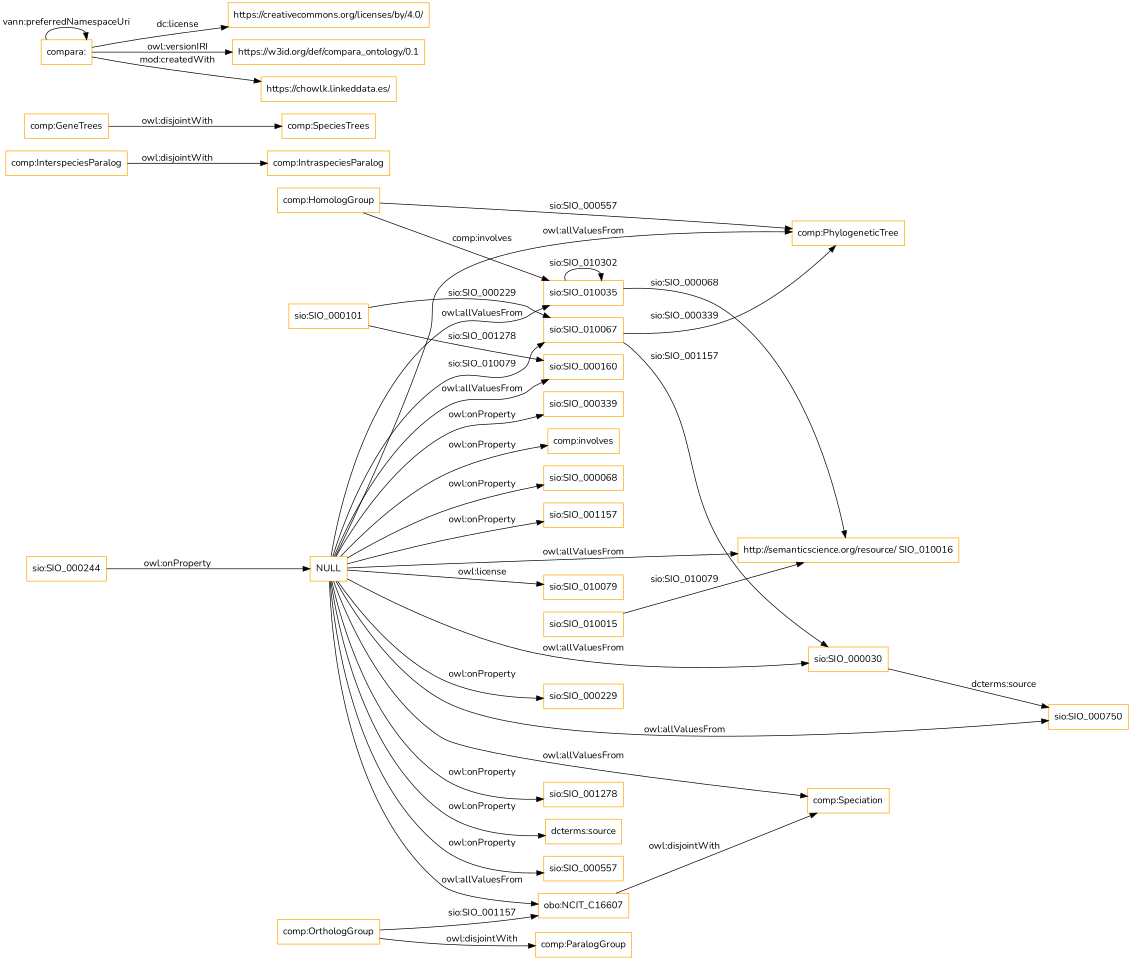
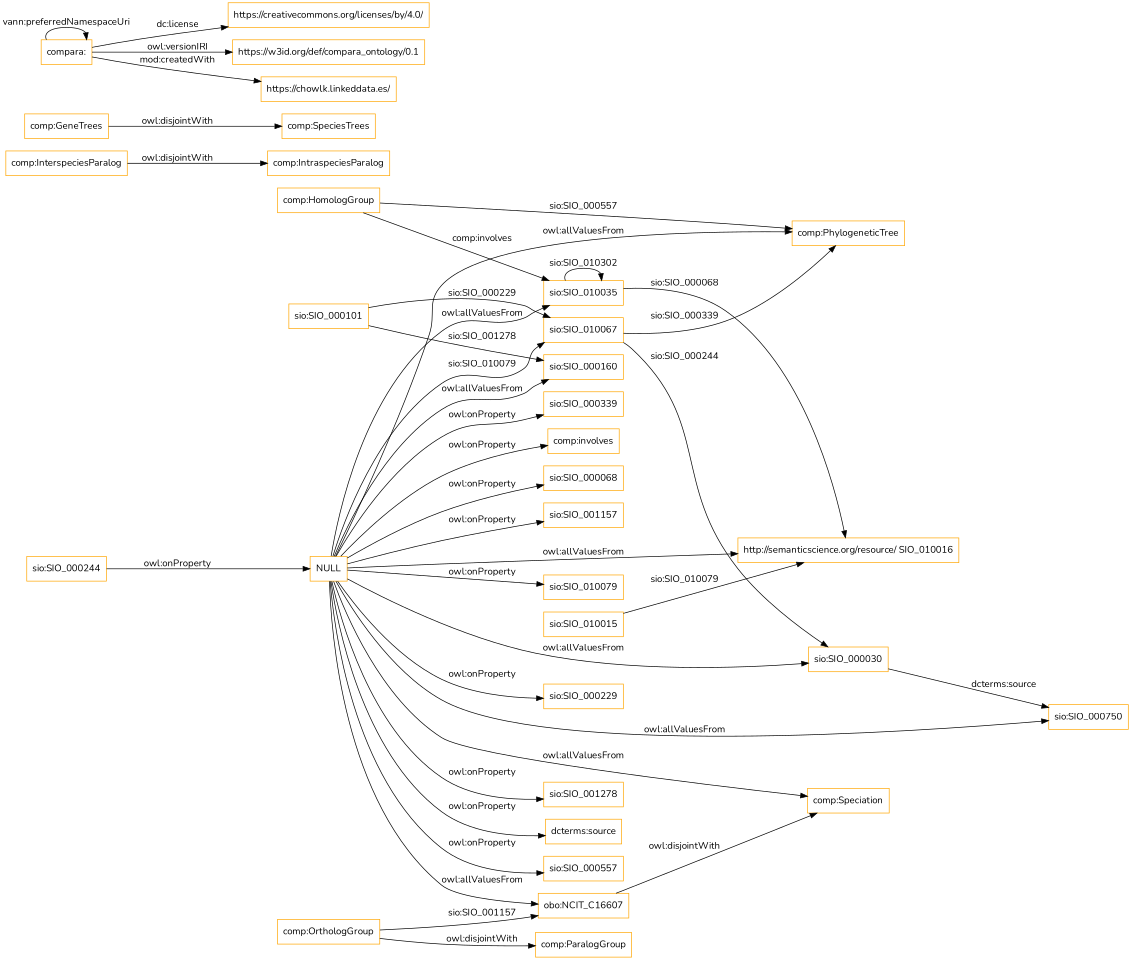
(685, 356) -> (685, 356)
(482, 572) -> (482, 572)
